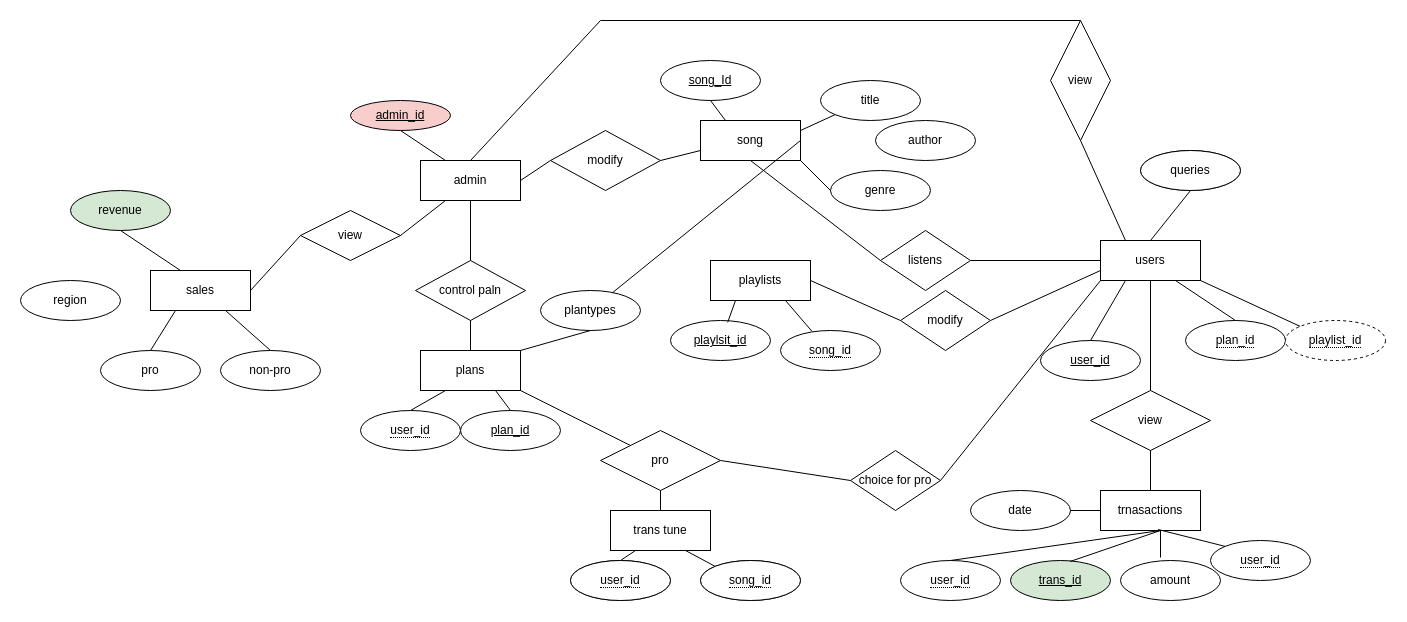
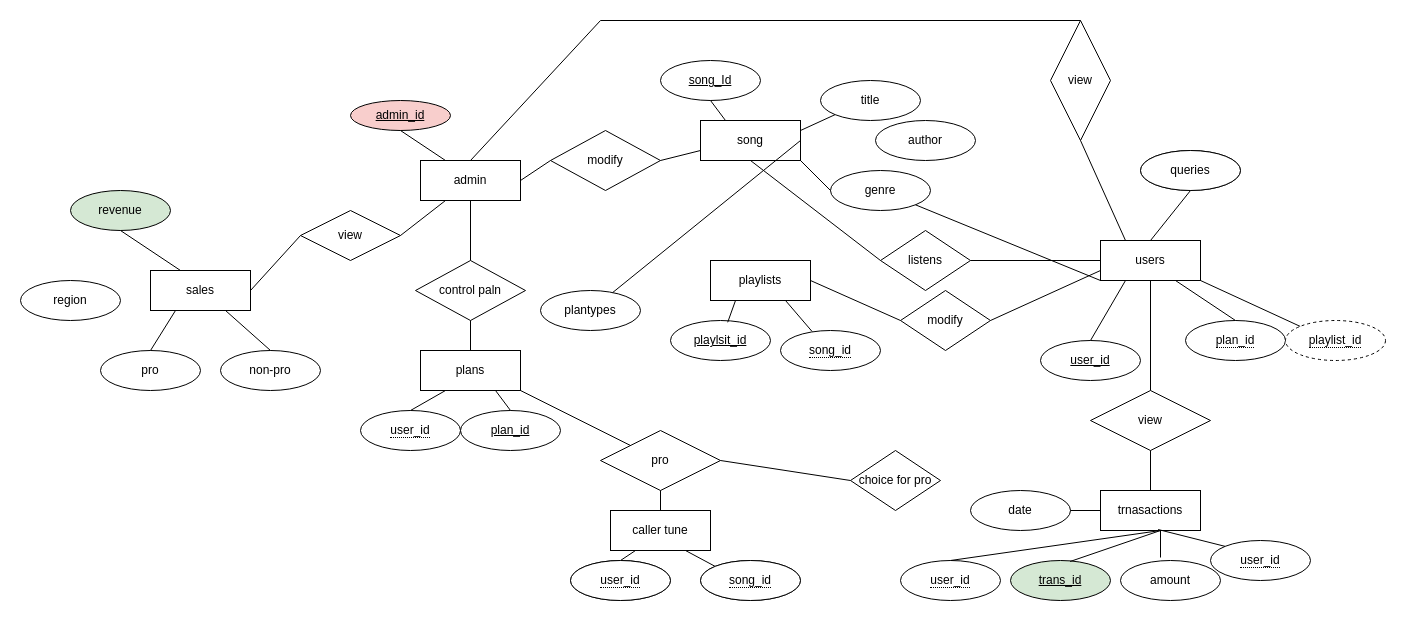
(556, 341) -> none
(1021, 381) -> (981, 232)
(661, 531) -> (661, 531)
